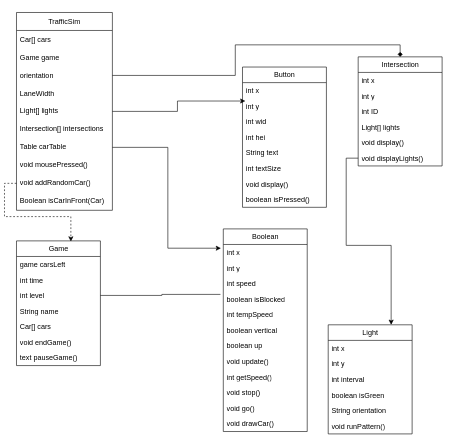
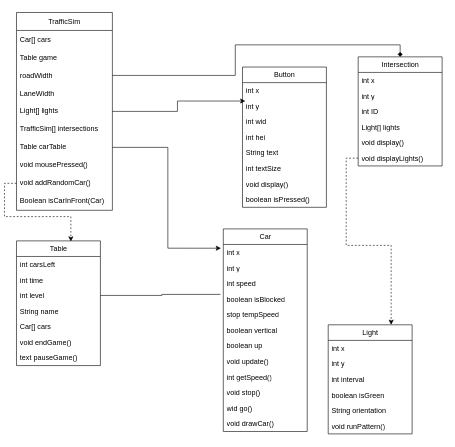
(37, 57) -> (38, 57)
(40, 75) -> (37, 75)
(65, 129) -> (65, 129)
(266, 237) -> (266, 237)
(358, 245) -> (358, 245)
(59, 249) -> (59, 249)
(45, 265) -> (42, 265)
(251, 315) -> (254, 315)
(243, 409) -> (241, 409)
